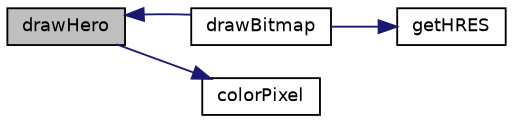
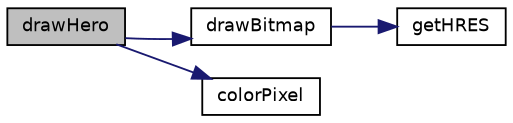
(168, 14) -> (149, 39)
